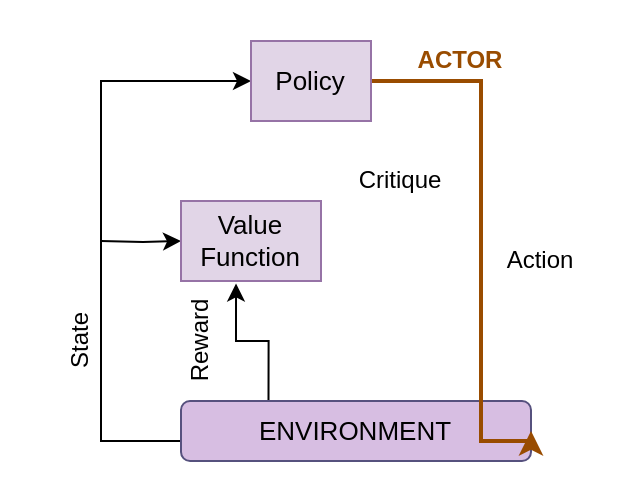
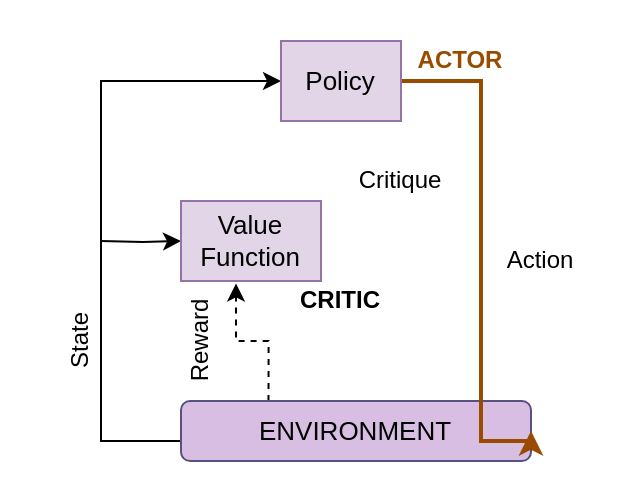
(311, 81) -> (341, 81)
none -> (341, 301)
(260, 341) -> (260, 341)
